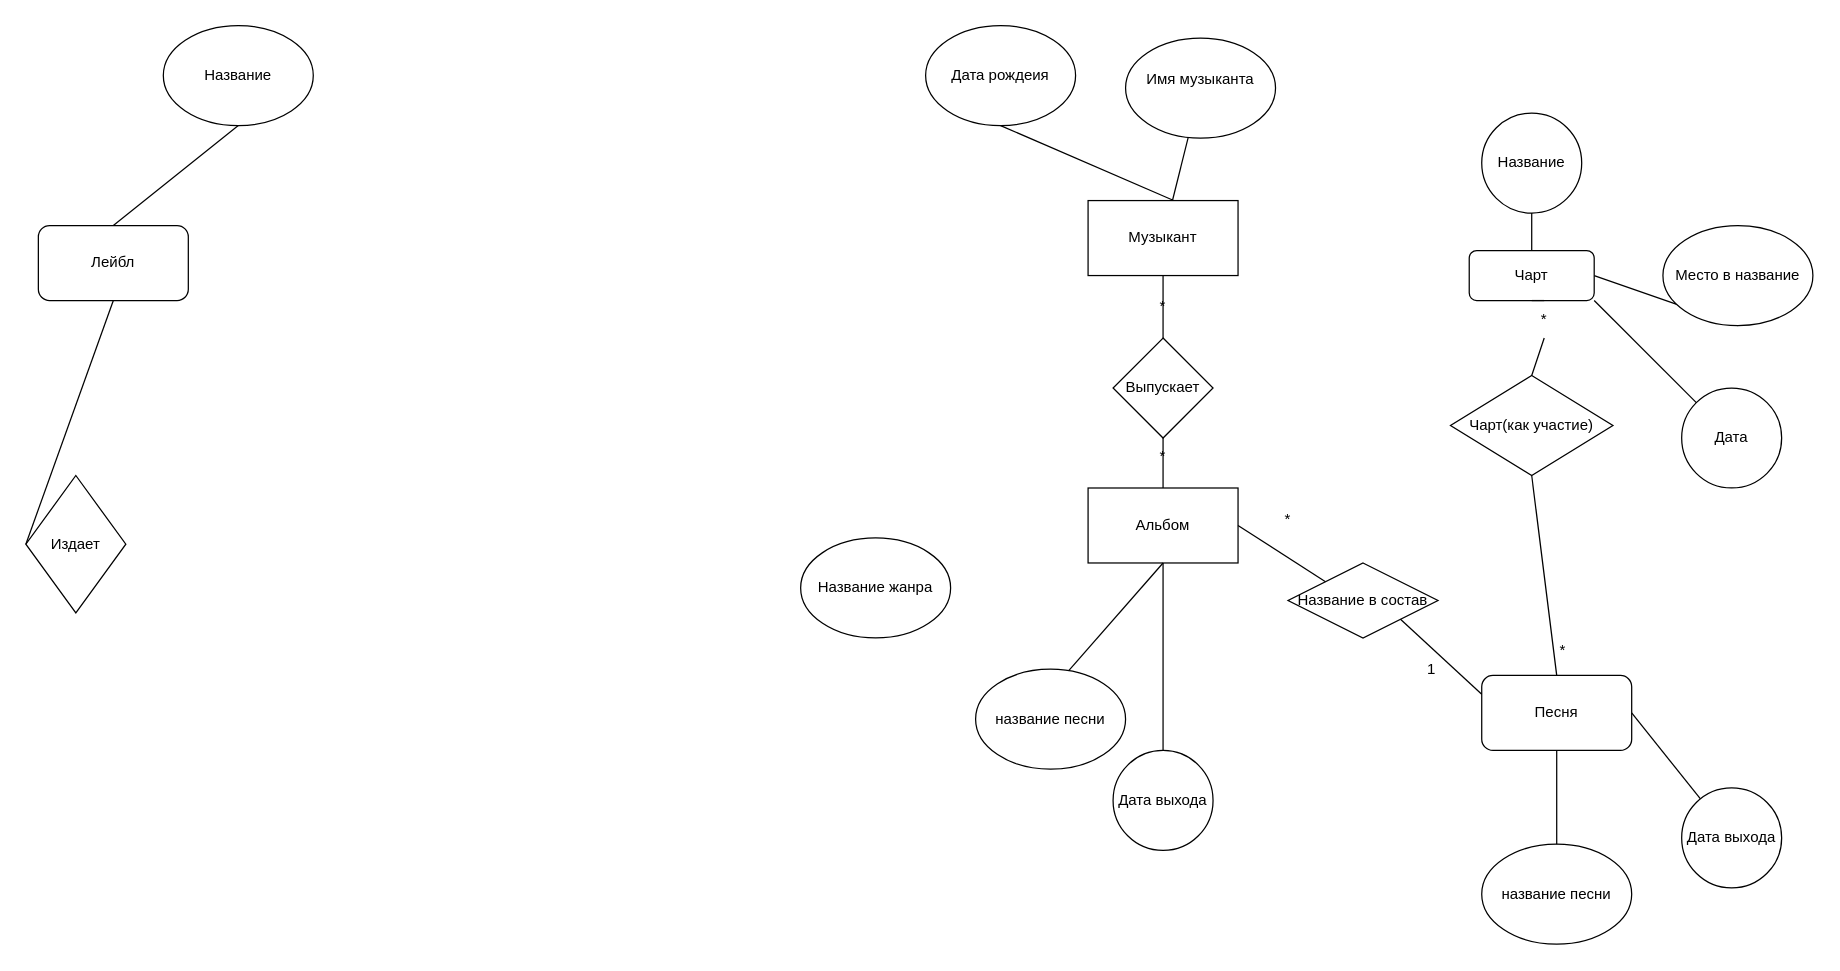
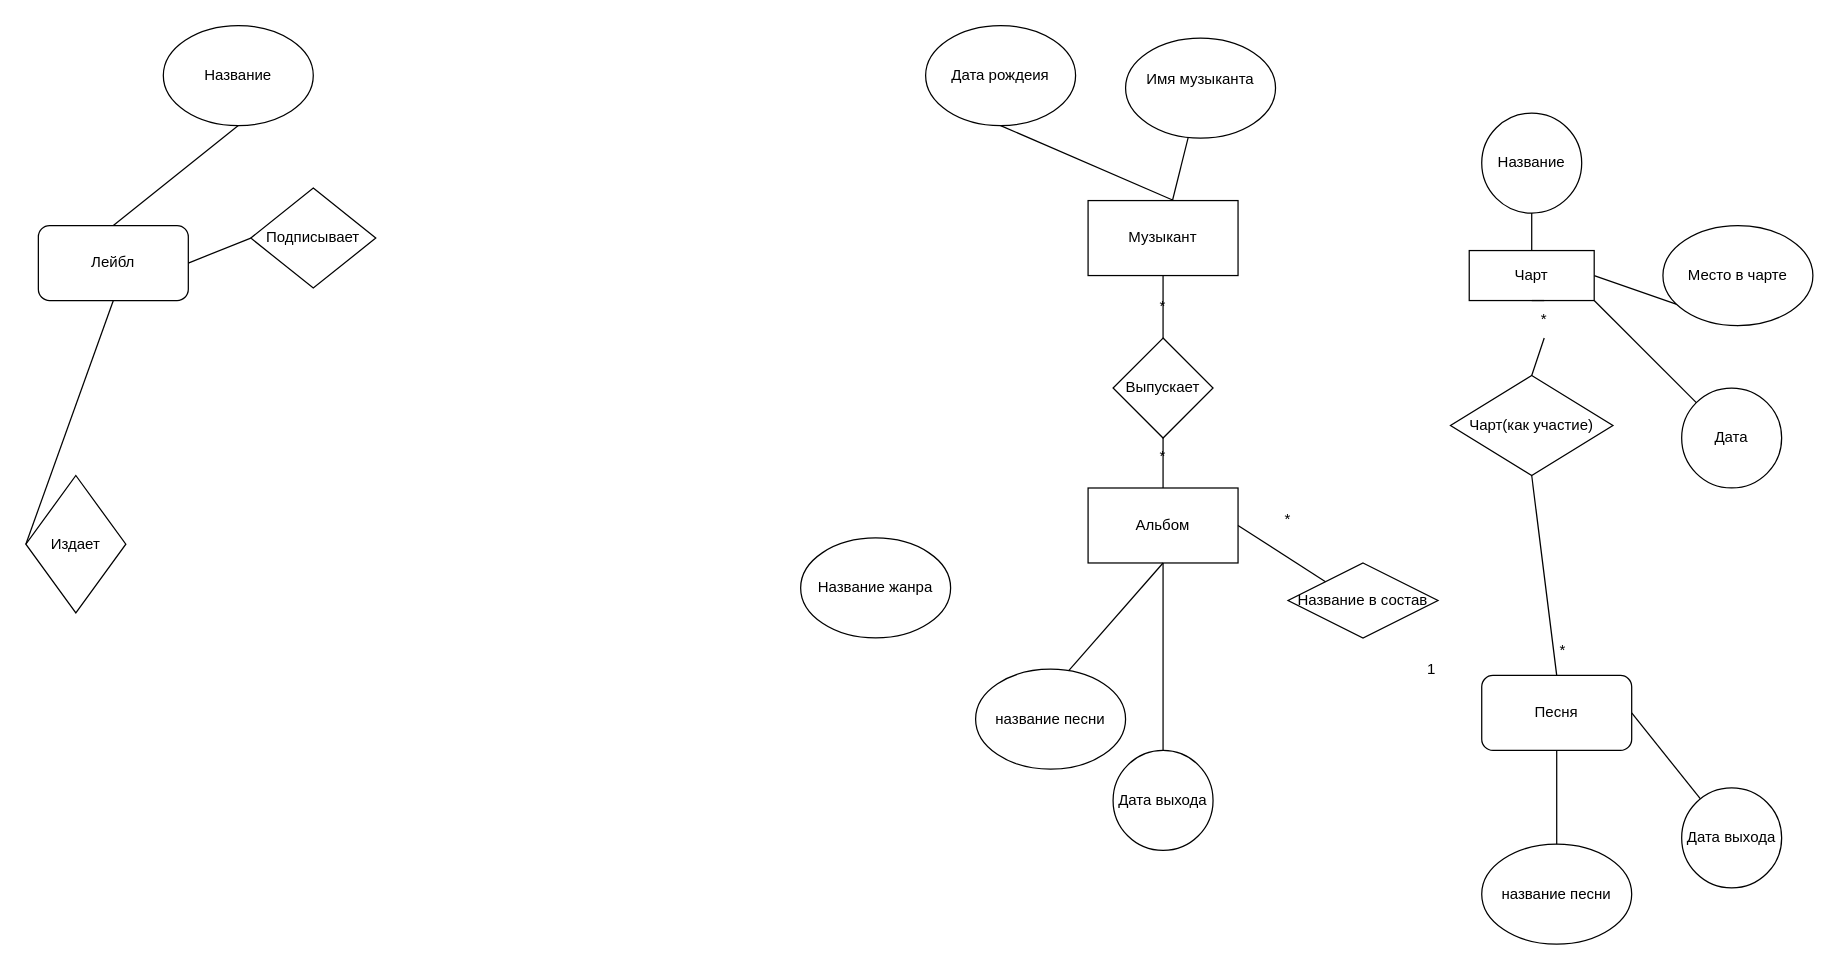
none -> (313, 238)
none -> (220, 250)
(1532, 276) -> (1532, 276)
(1738, 276) -> (1738, 276)
(1441, 657) -> none
